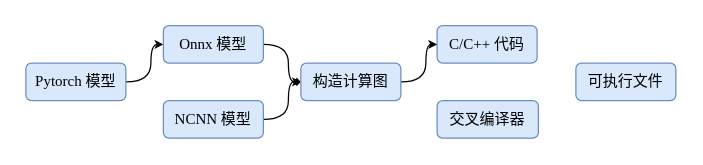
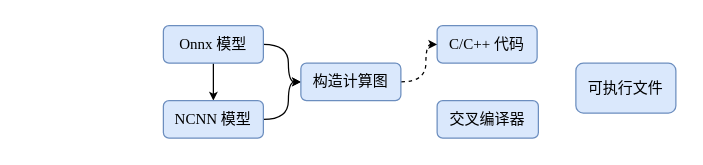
(424, 71) -> (424, 71)
(149, 72) -> none
none -> (213, 79)
(76, 82) -> none
(626, 82) -> (626, 88)
(289, 87) -> (291, 84)
